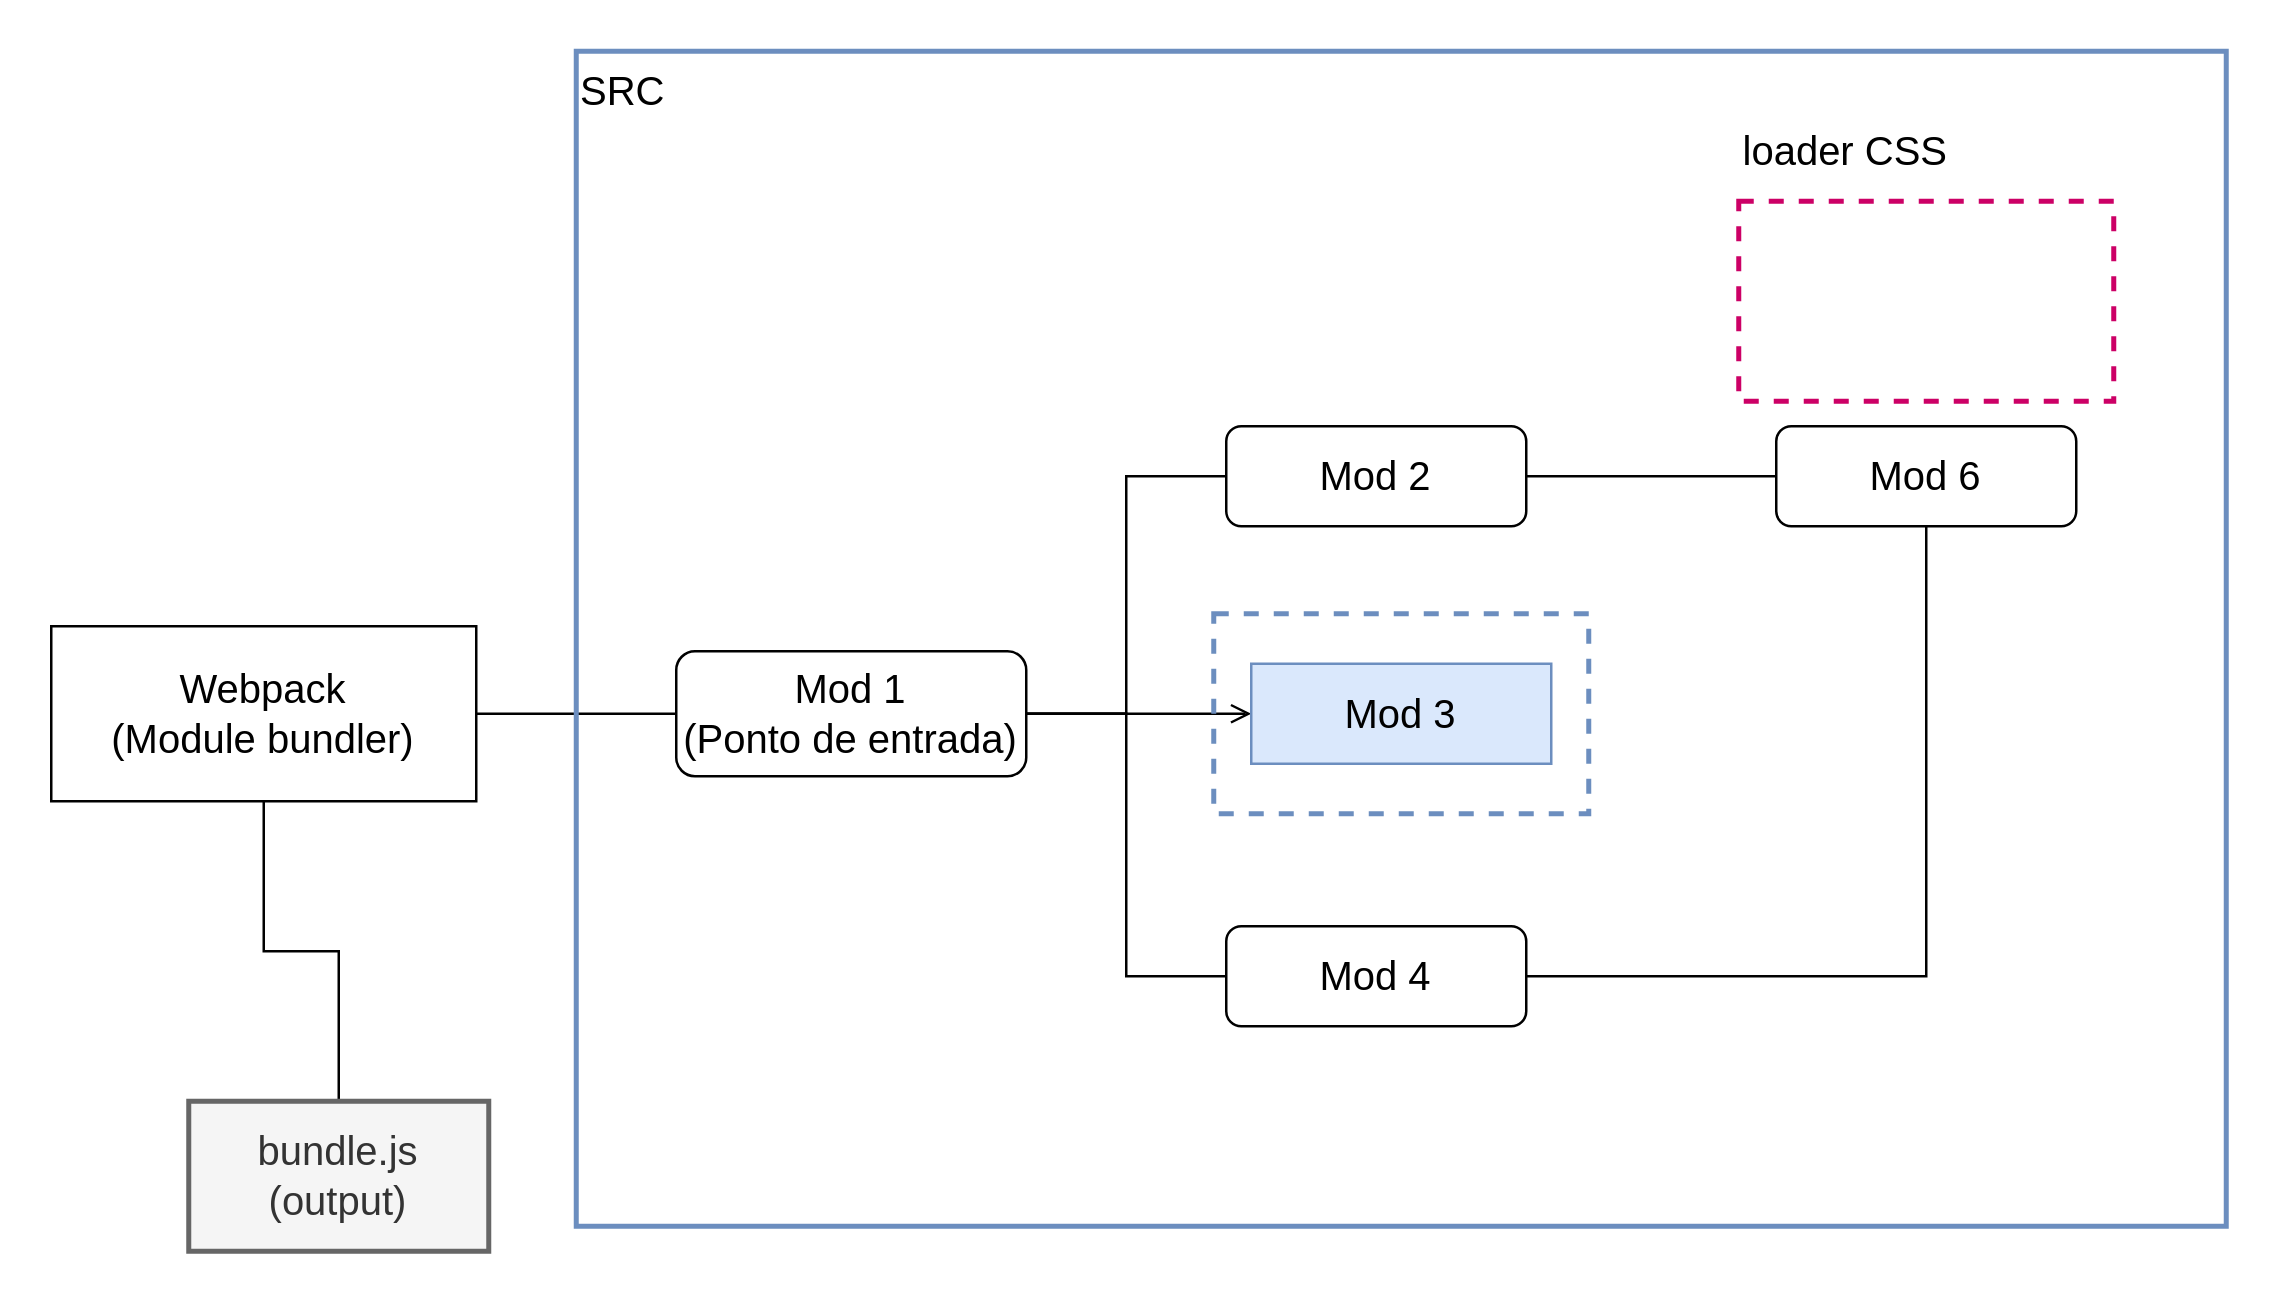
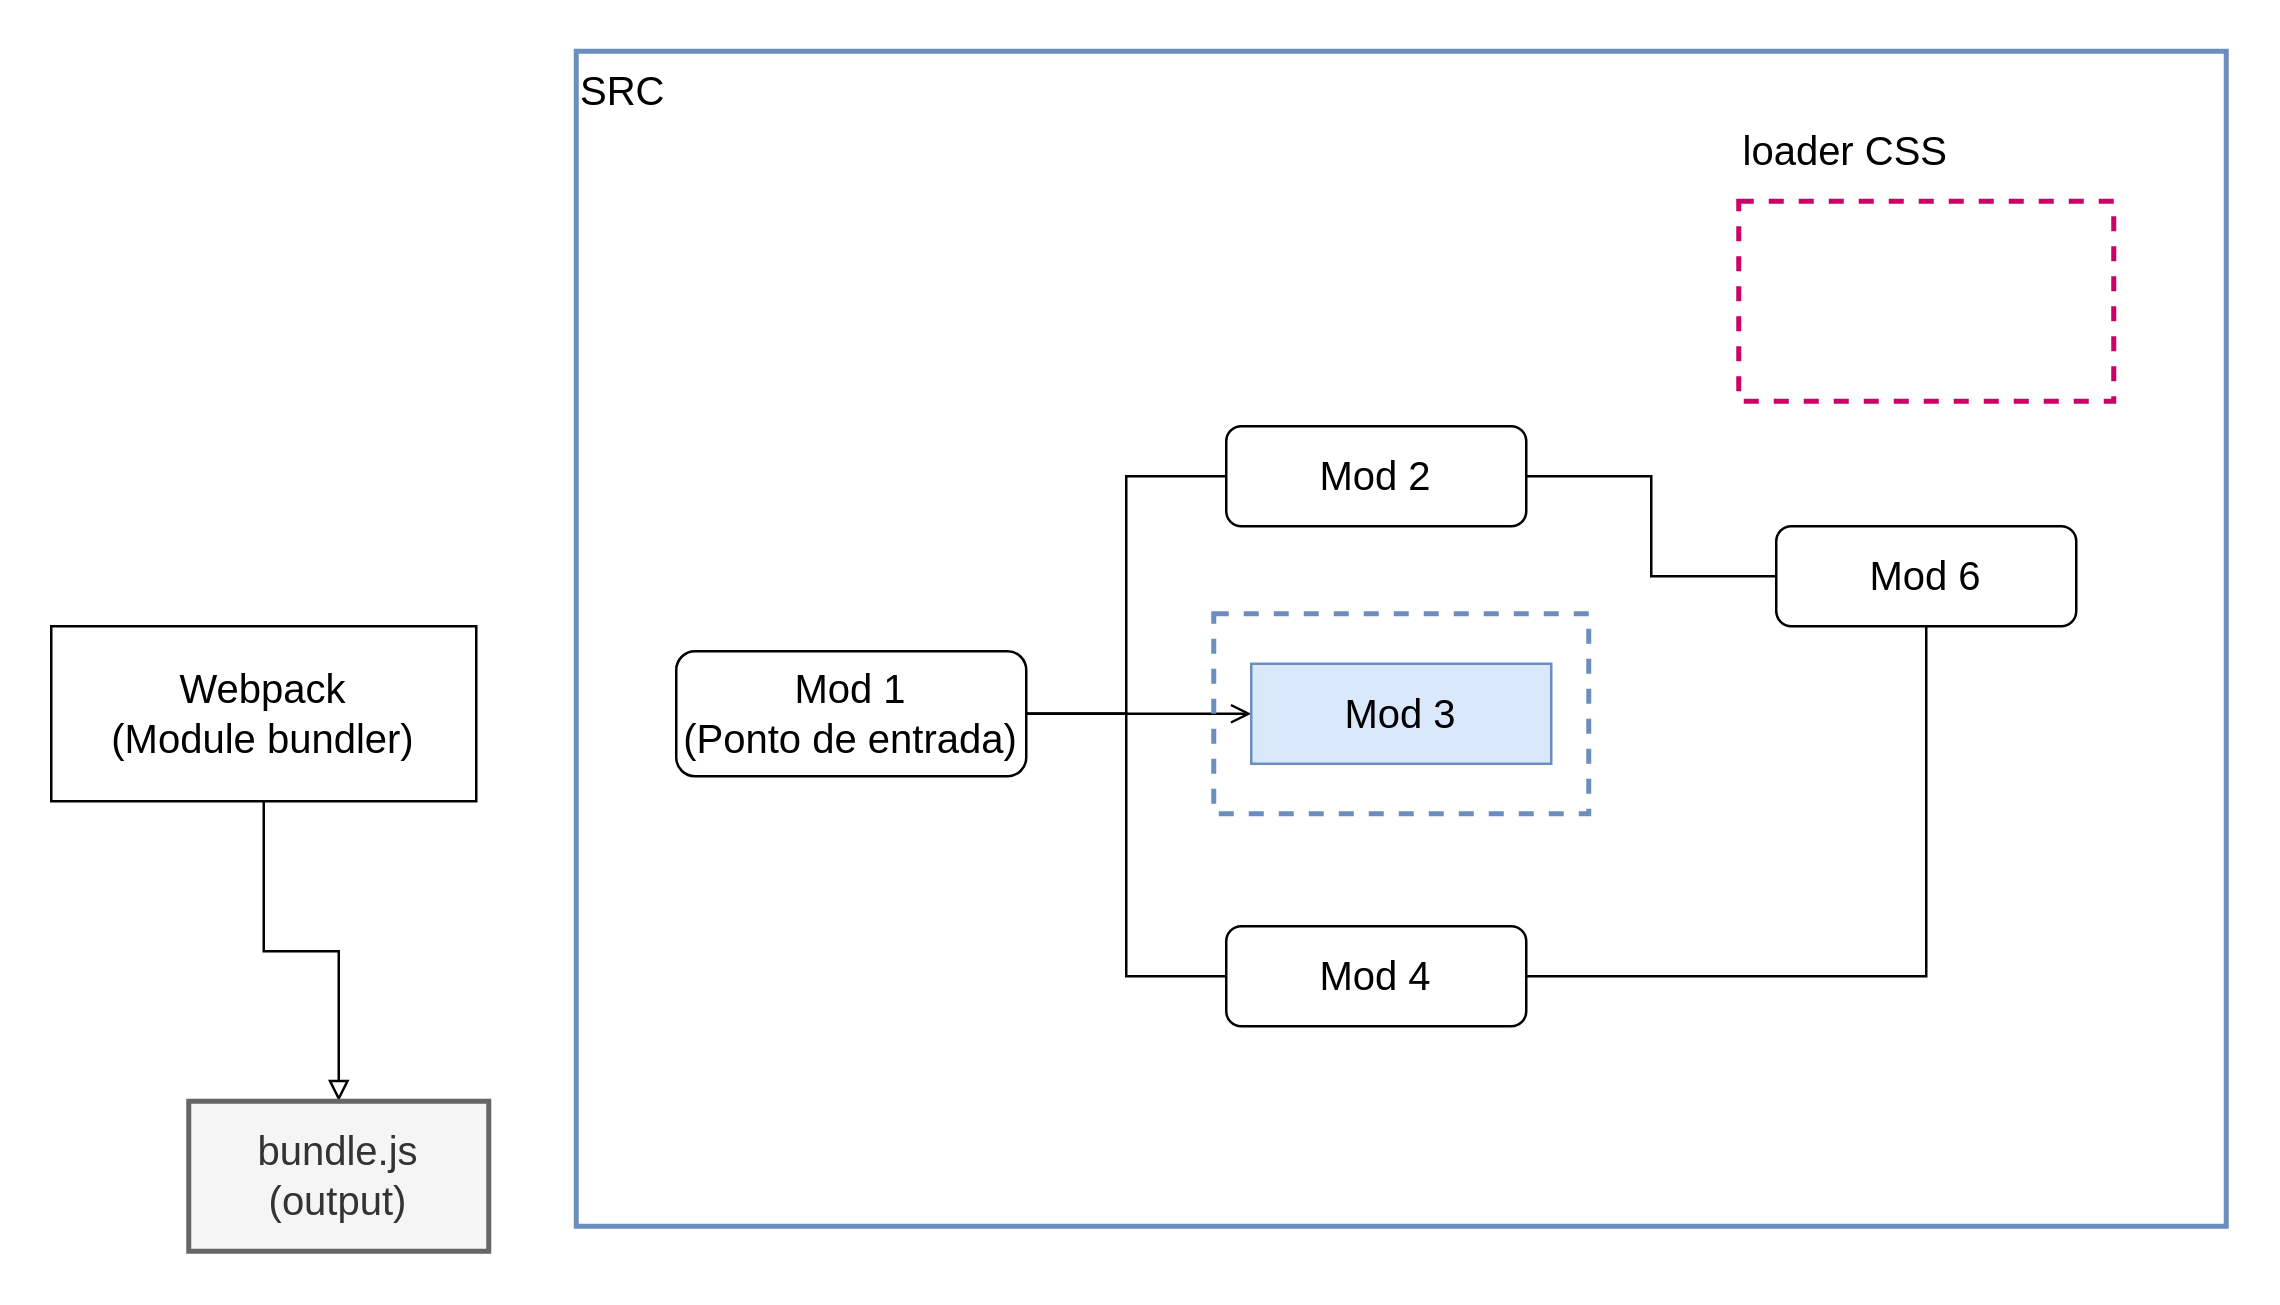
(1926, 476) -> (1926, 576)
(575, 714) -> none
(339, 1088) -> (339, 1079)
